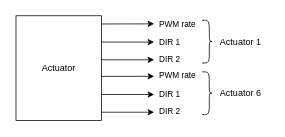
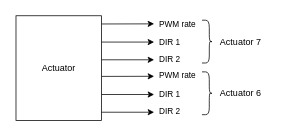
(241, 42) -> (241, 42)
